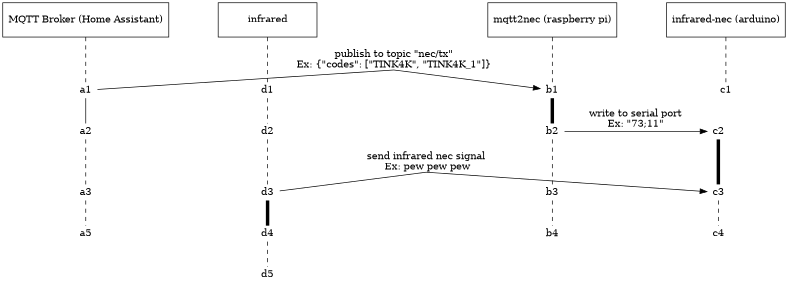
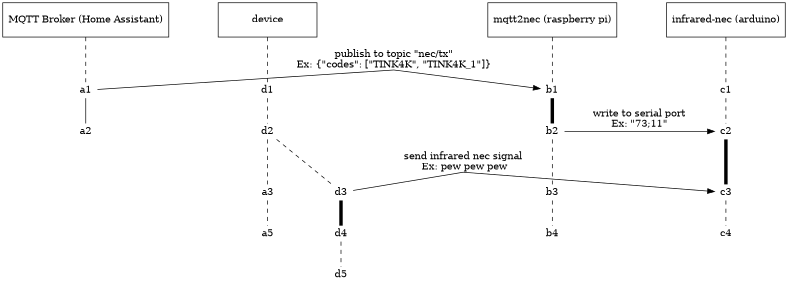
(268, 20) -> (268, 20)
none -> (726, 111)
(86, 162) -> (268, 162)
